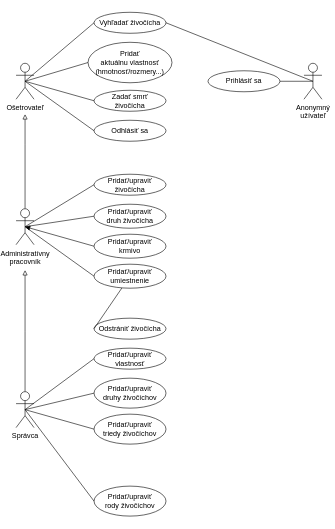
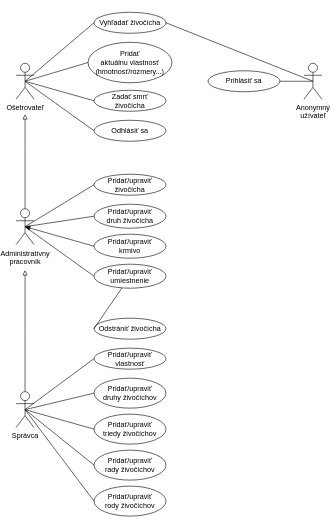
none -> (62, 439)
none -> (130, 465)
